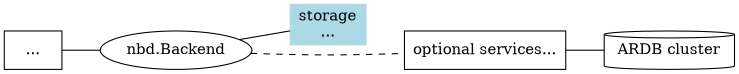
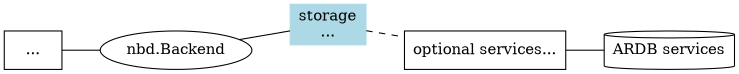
(669, 50) -> (669, 50)
(328, 55) -> (385, 34)
